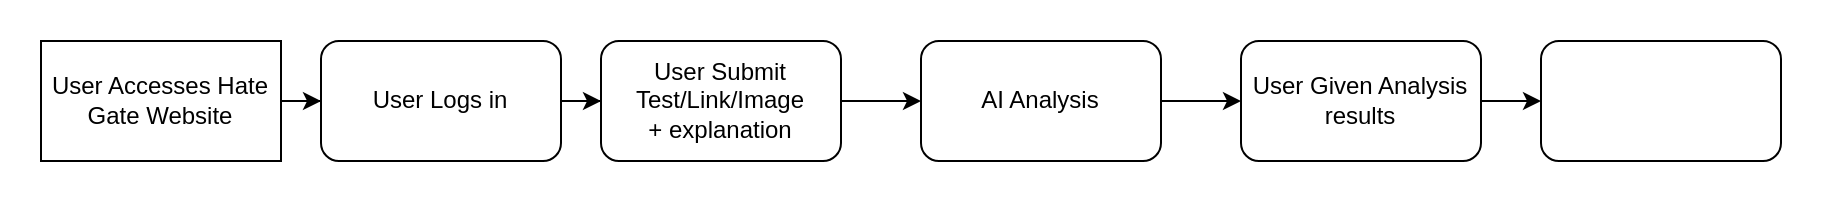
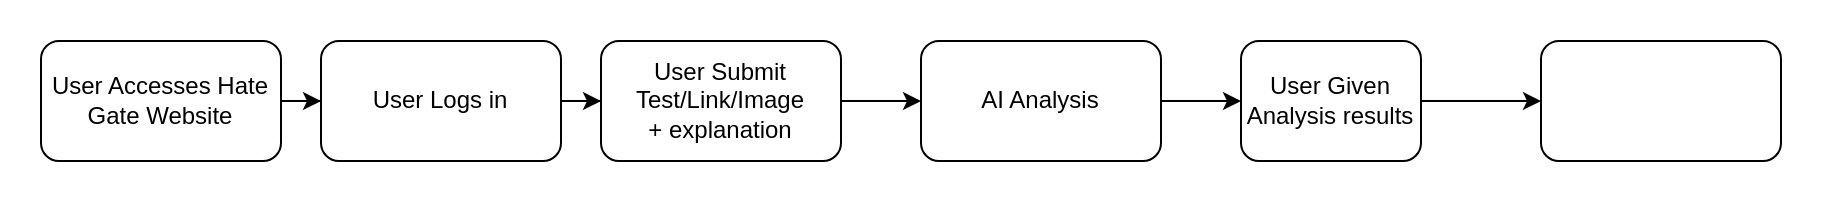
(161, 101) -> (161, 101)
(1361, 101) -> (1331, 101)
